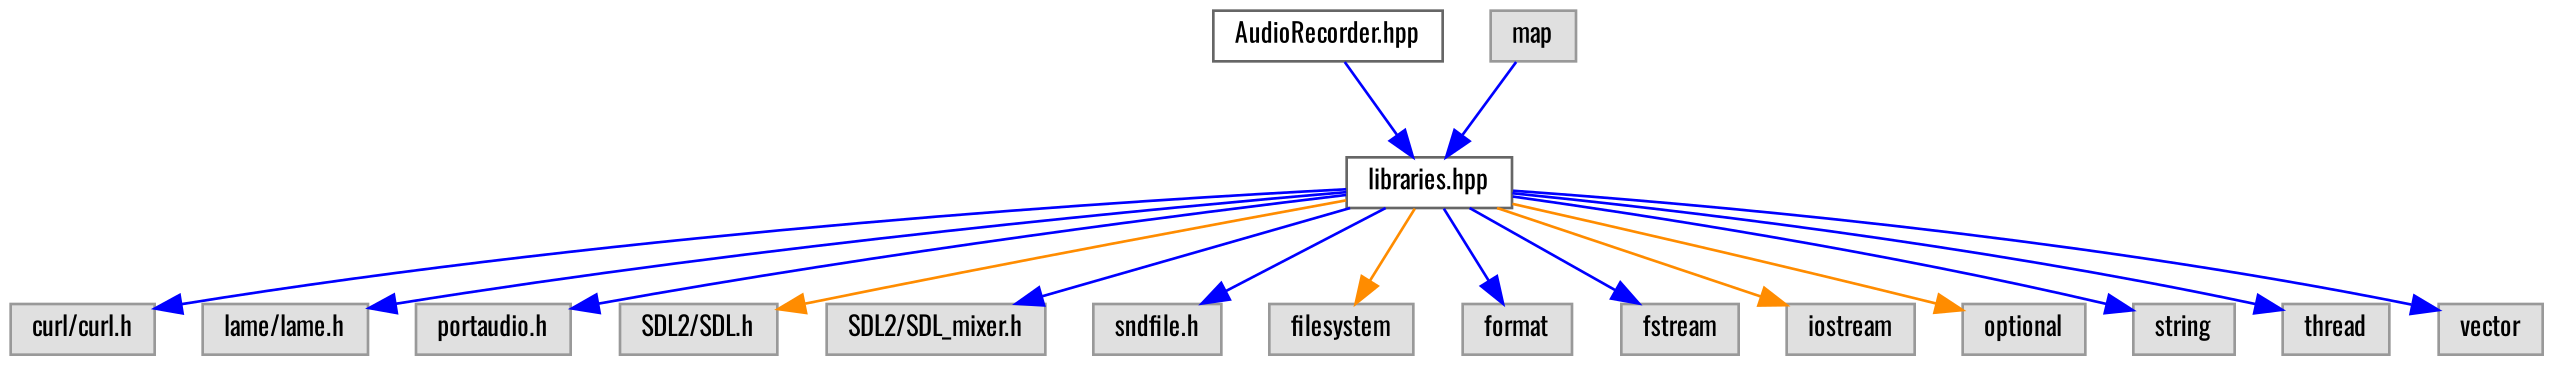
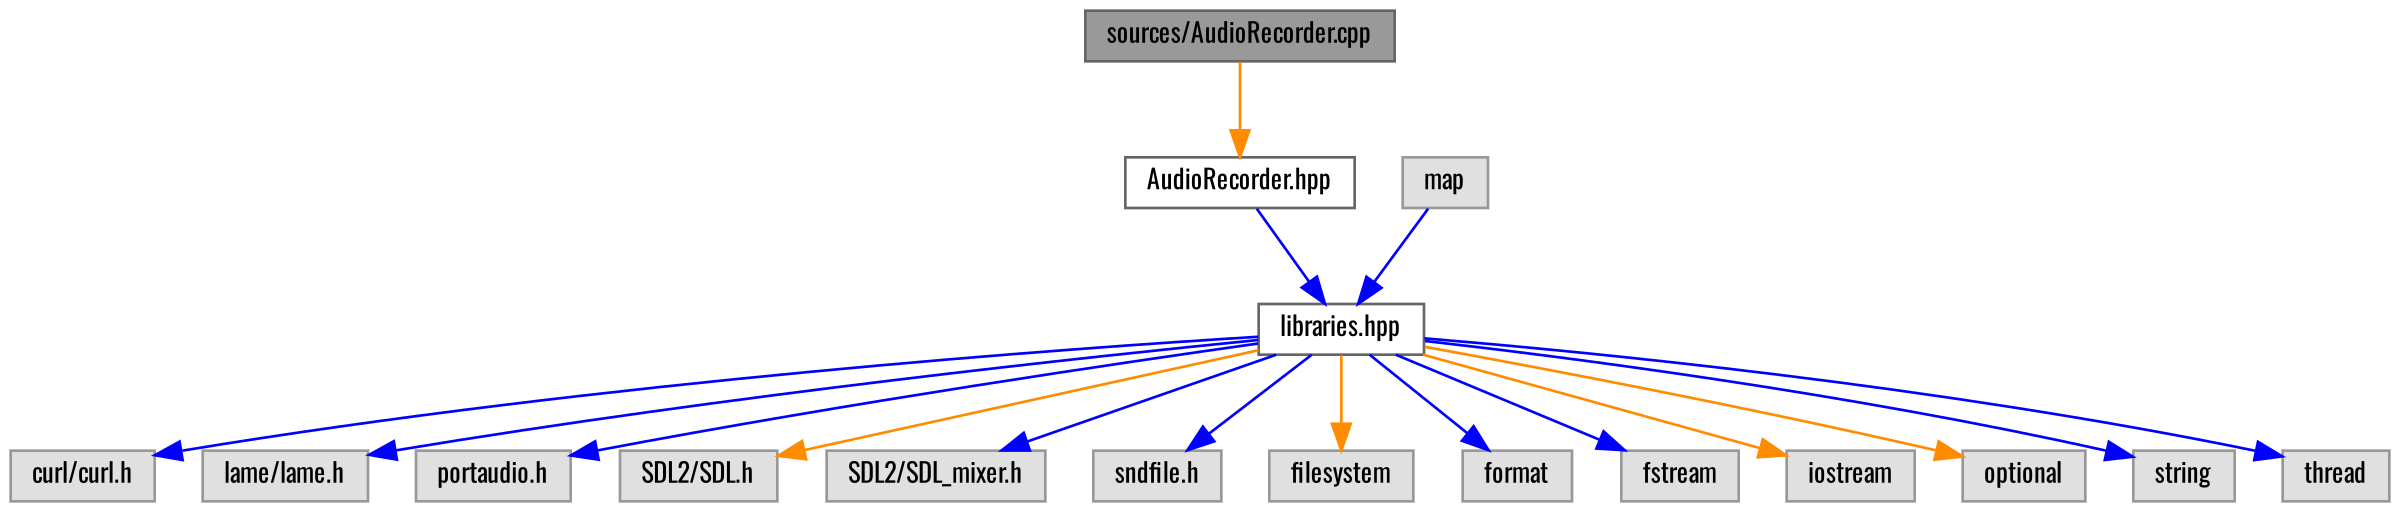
none -> (1240, 36)
(2491, 329) -> none
